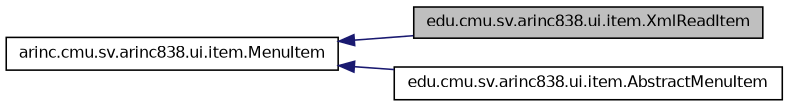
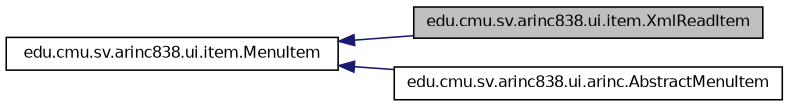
(172, 54) -> (172, 54)
(588, 83) -> (588, 83)
